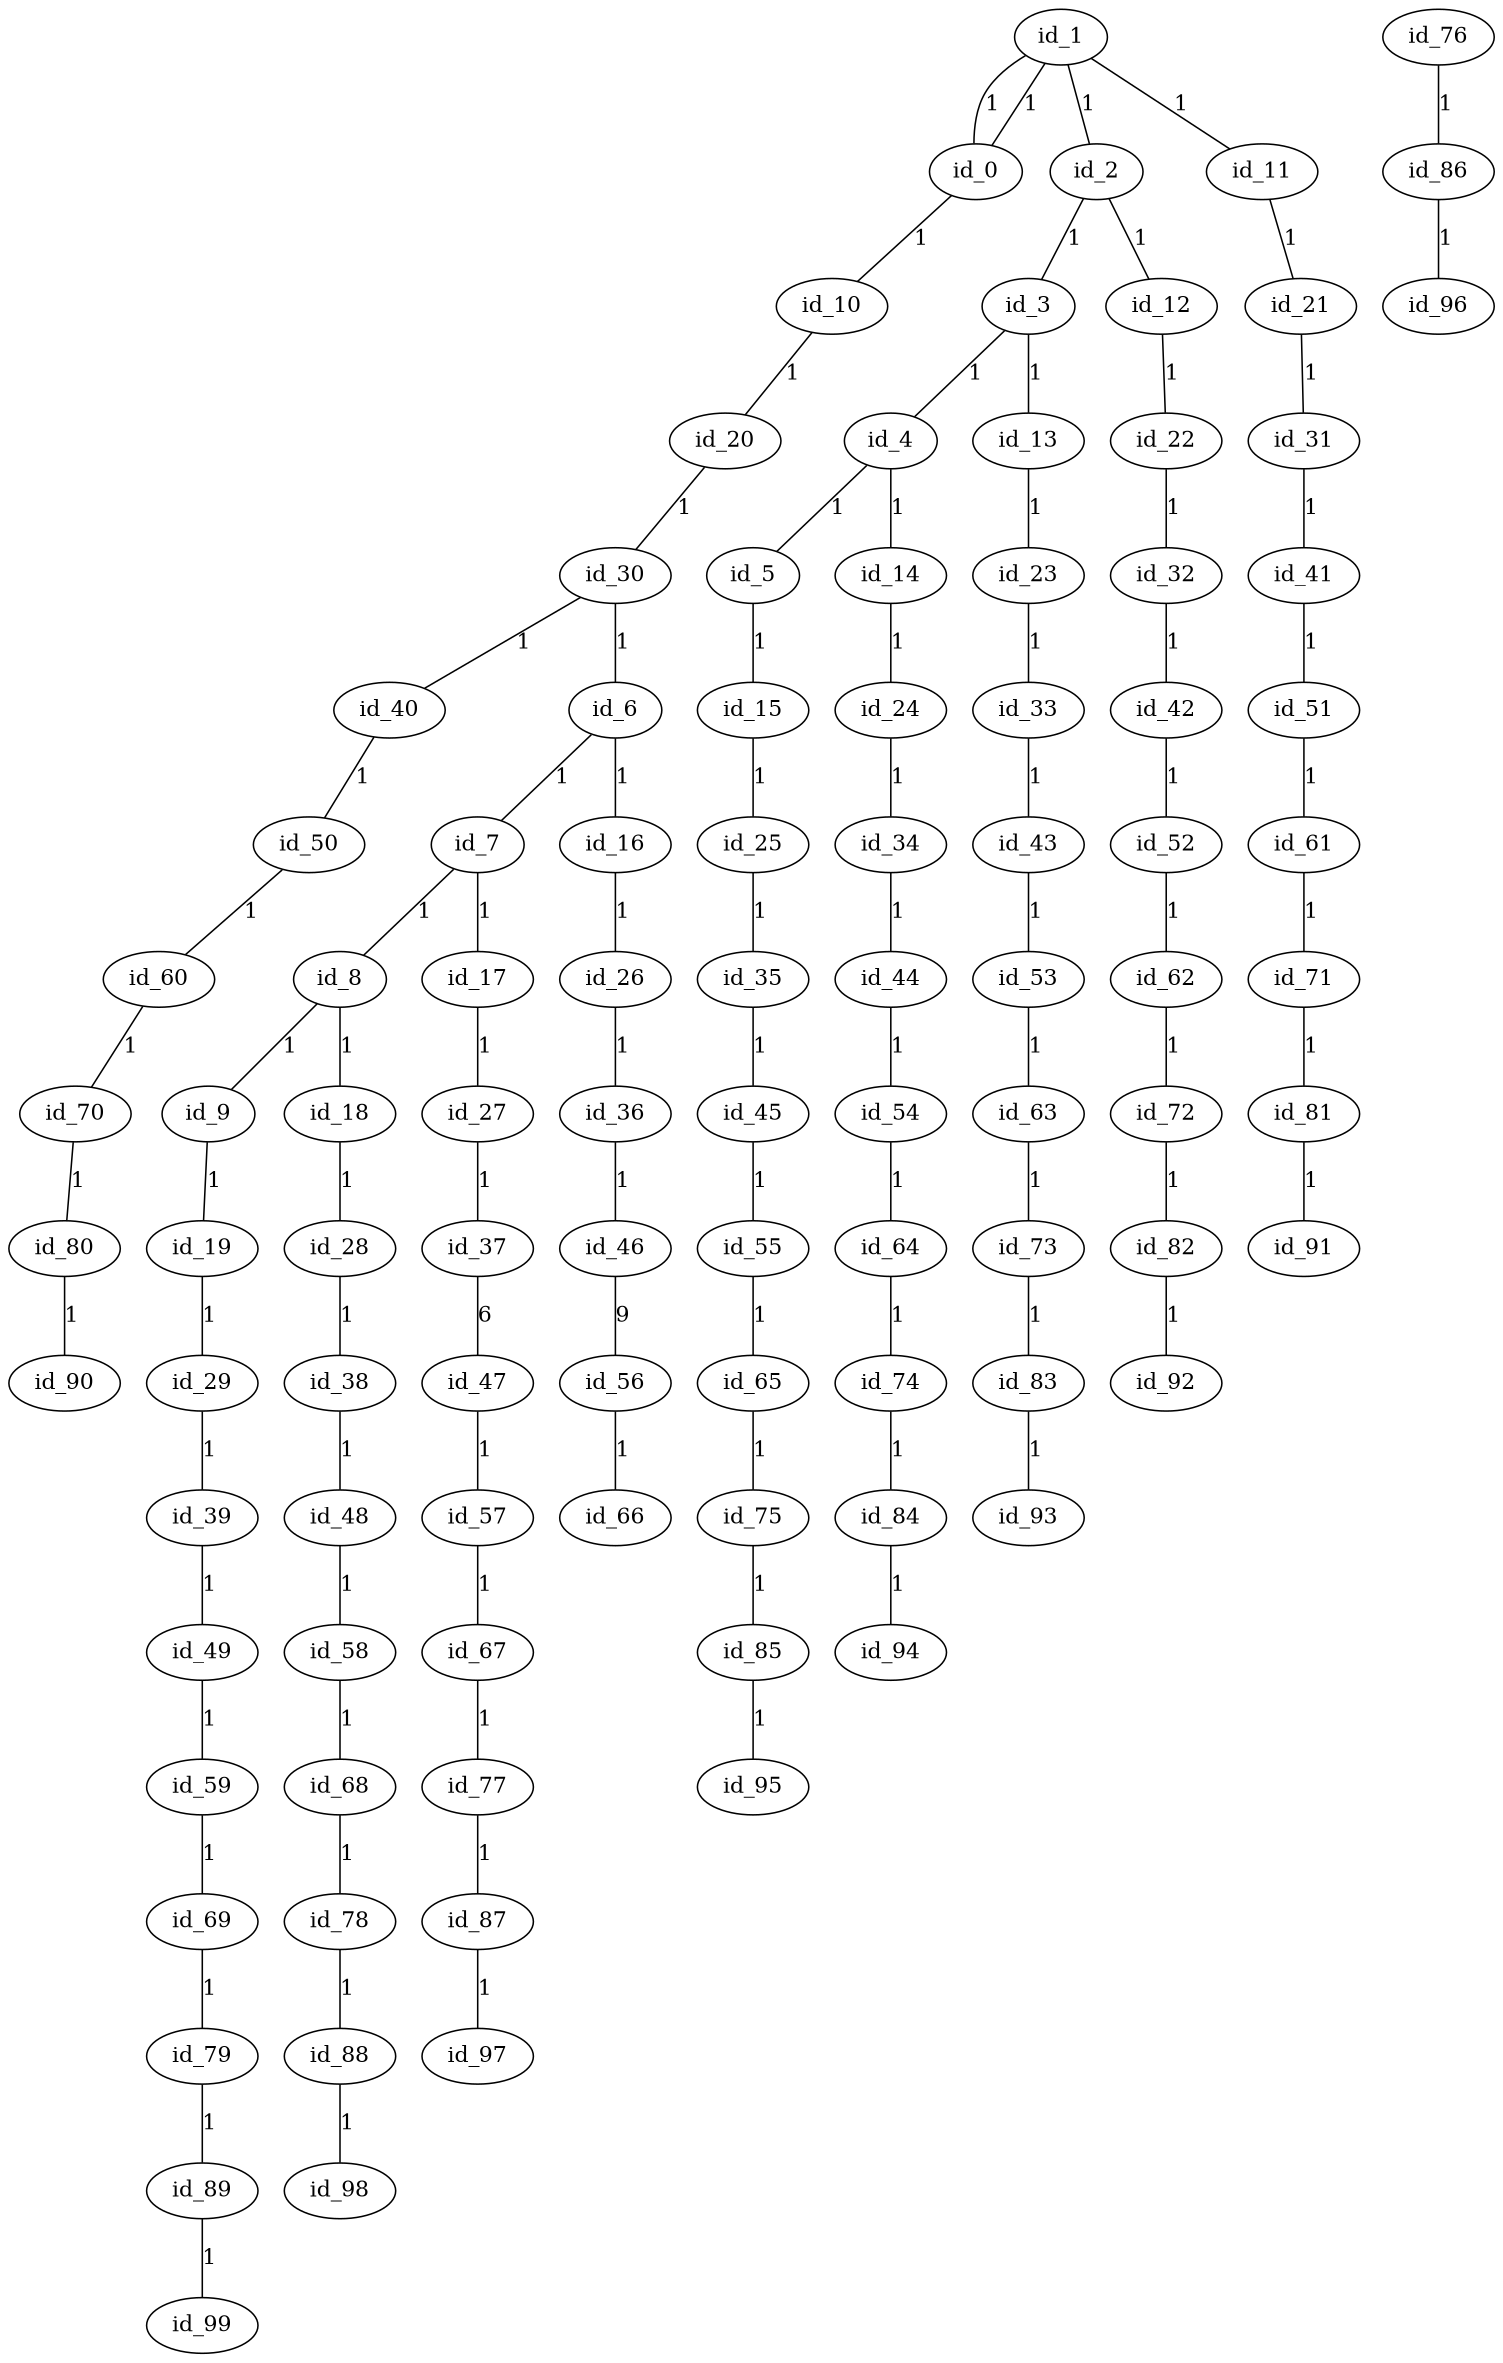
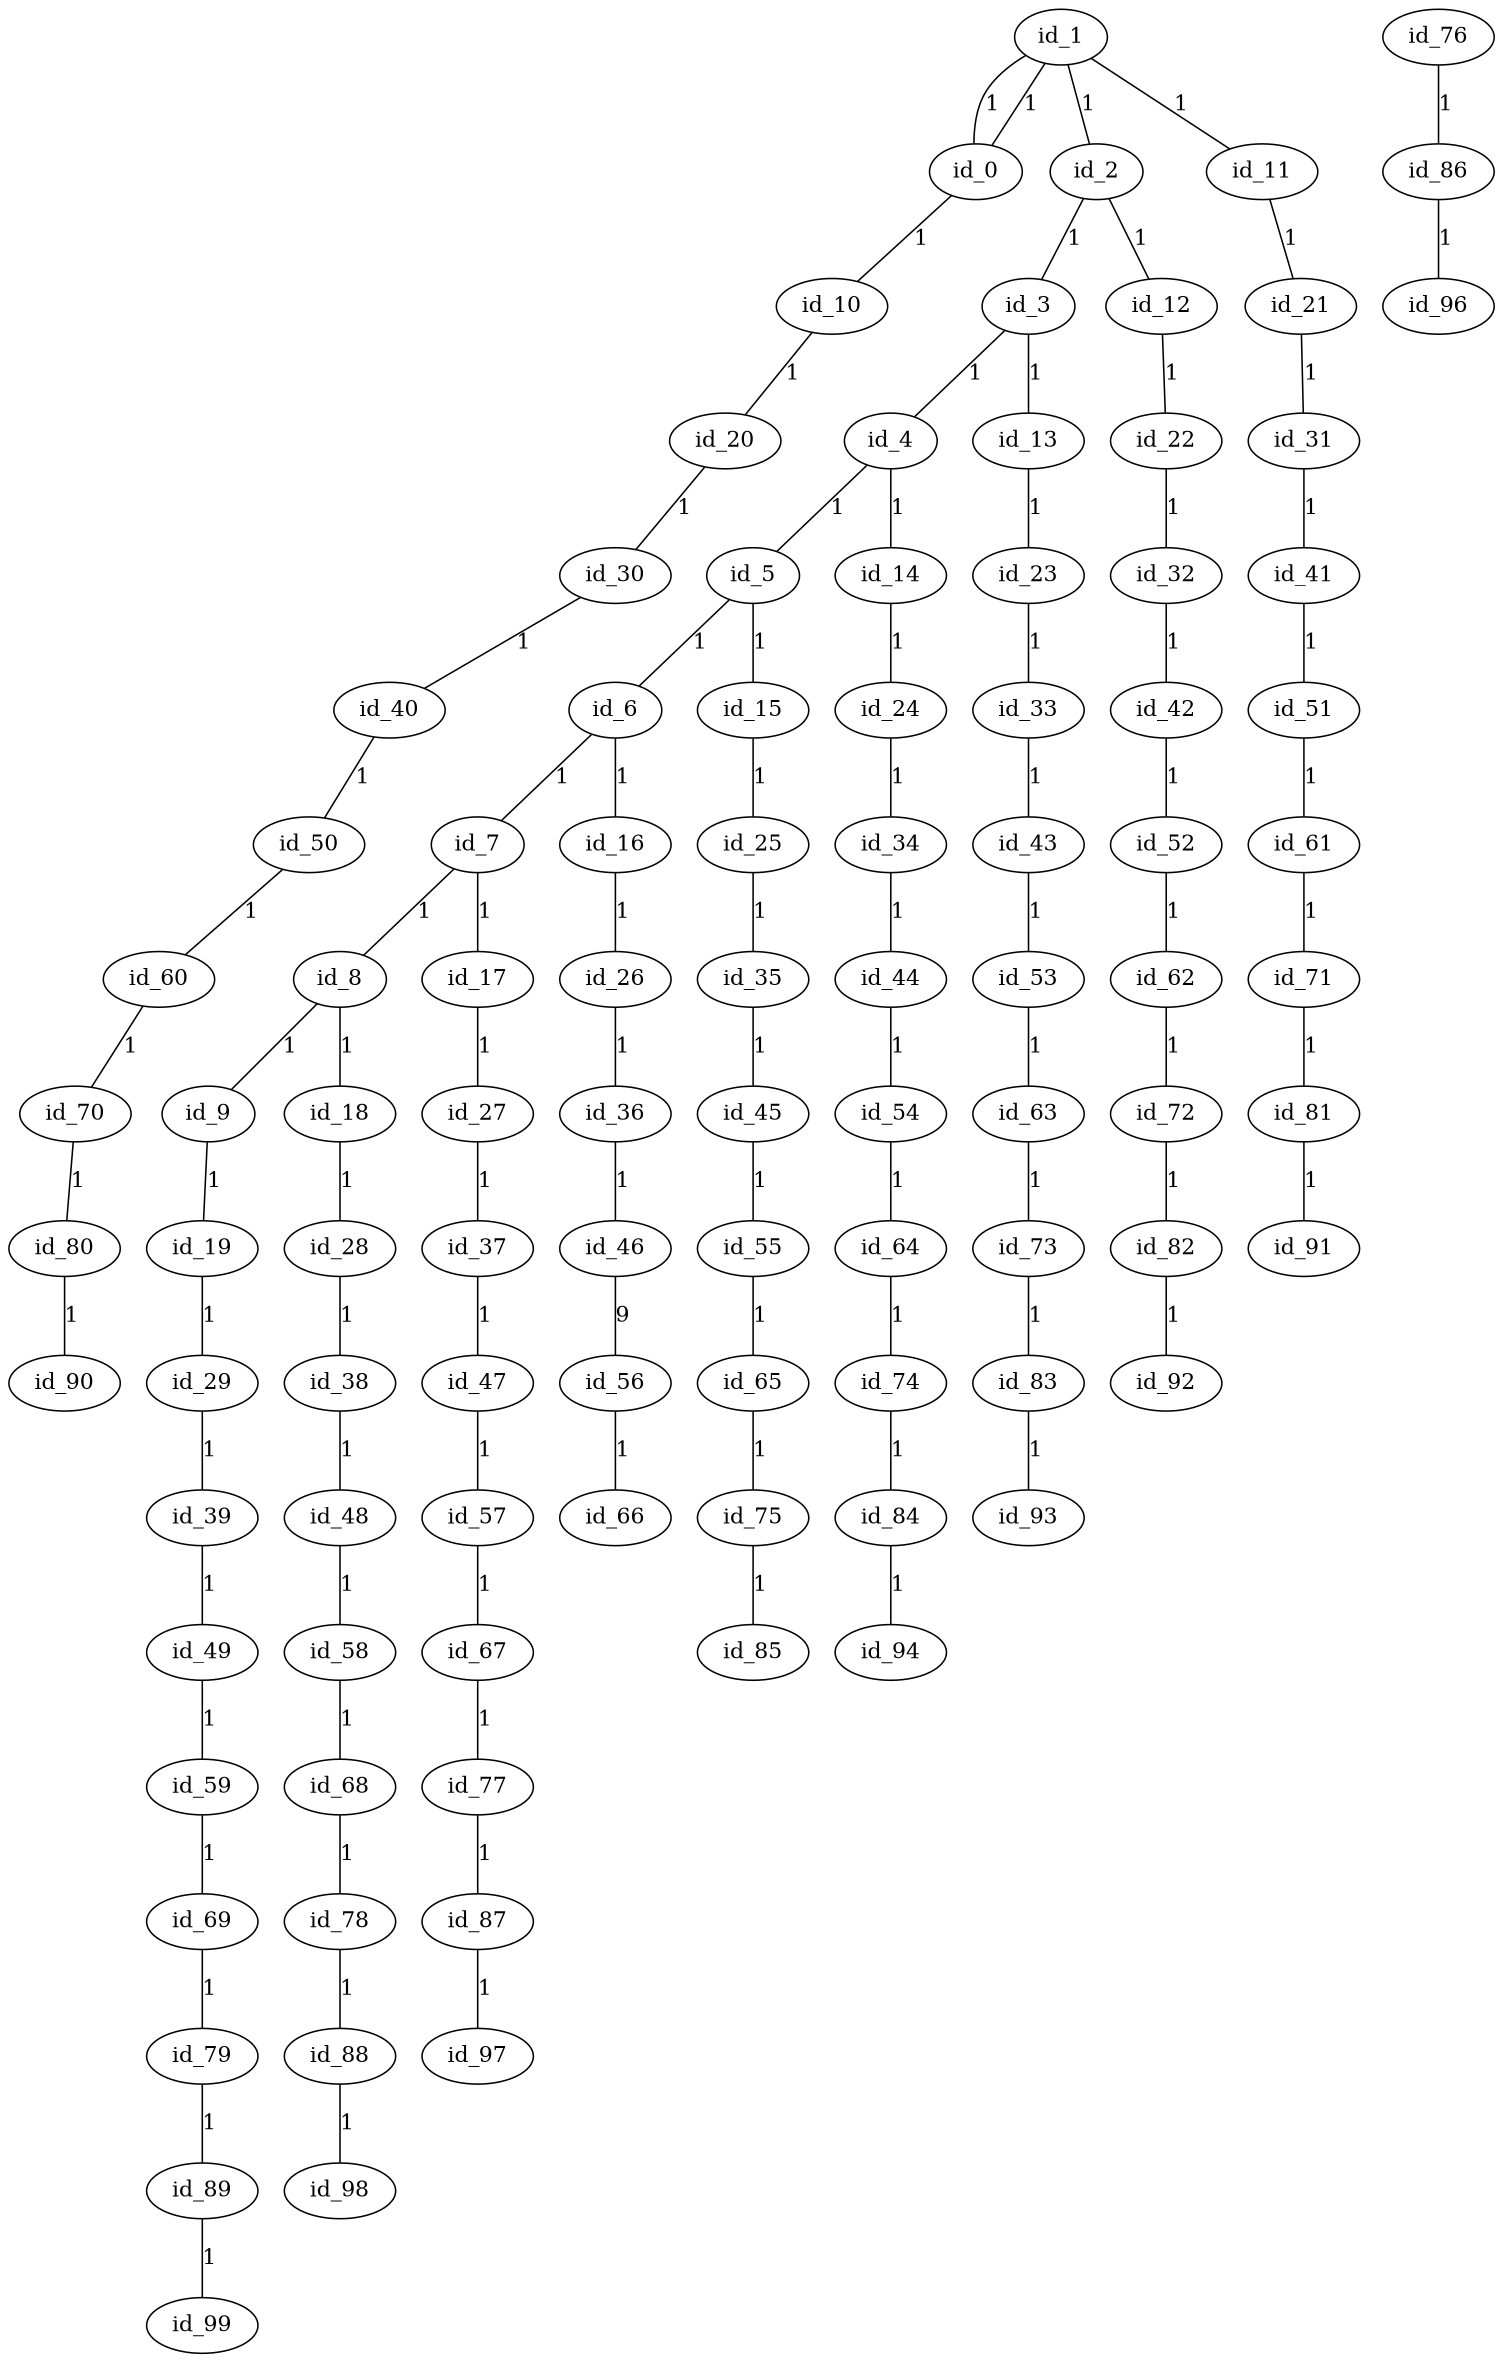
(615, 643) -> (684, 643)
(485, 1316) -> (485, 1316)
(753, 1787) -> none
